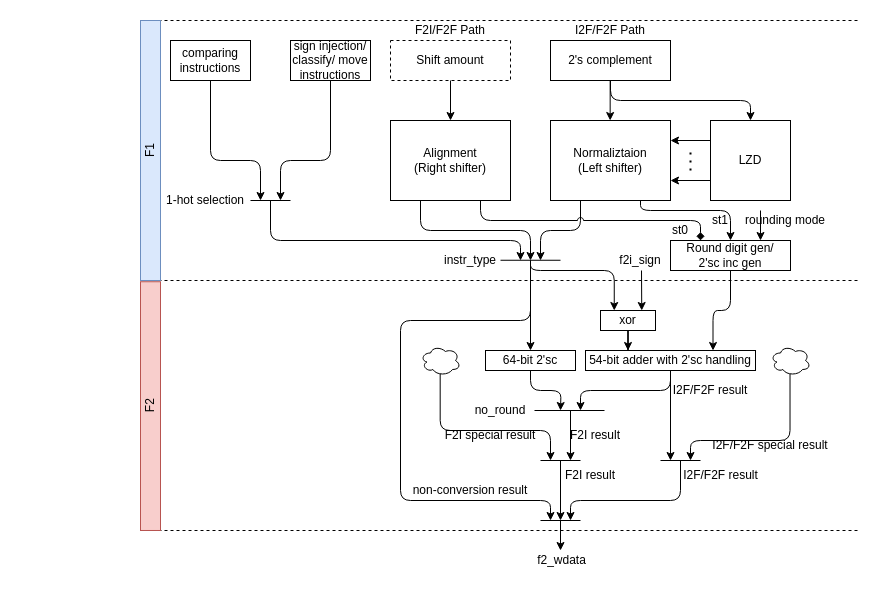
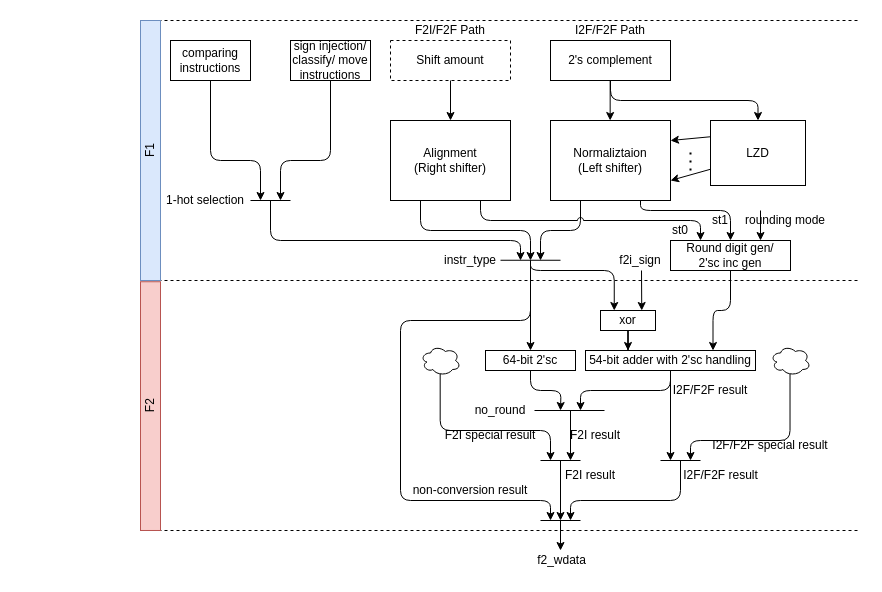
(751, 161) -> (758, 153)
(701, 232) -> (701, 232)
